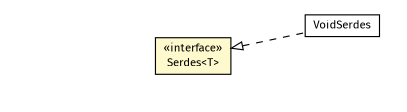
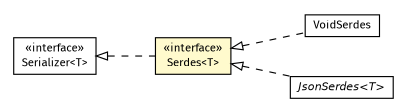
none -> (55, 56)
none -> (342, 87)
